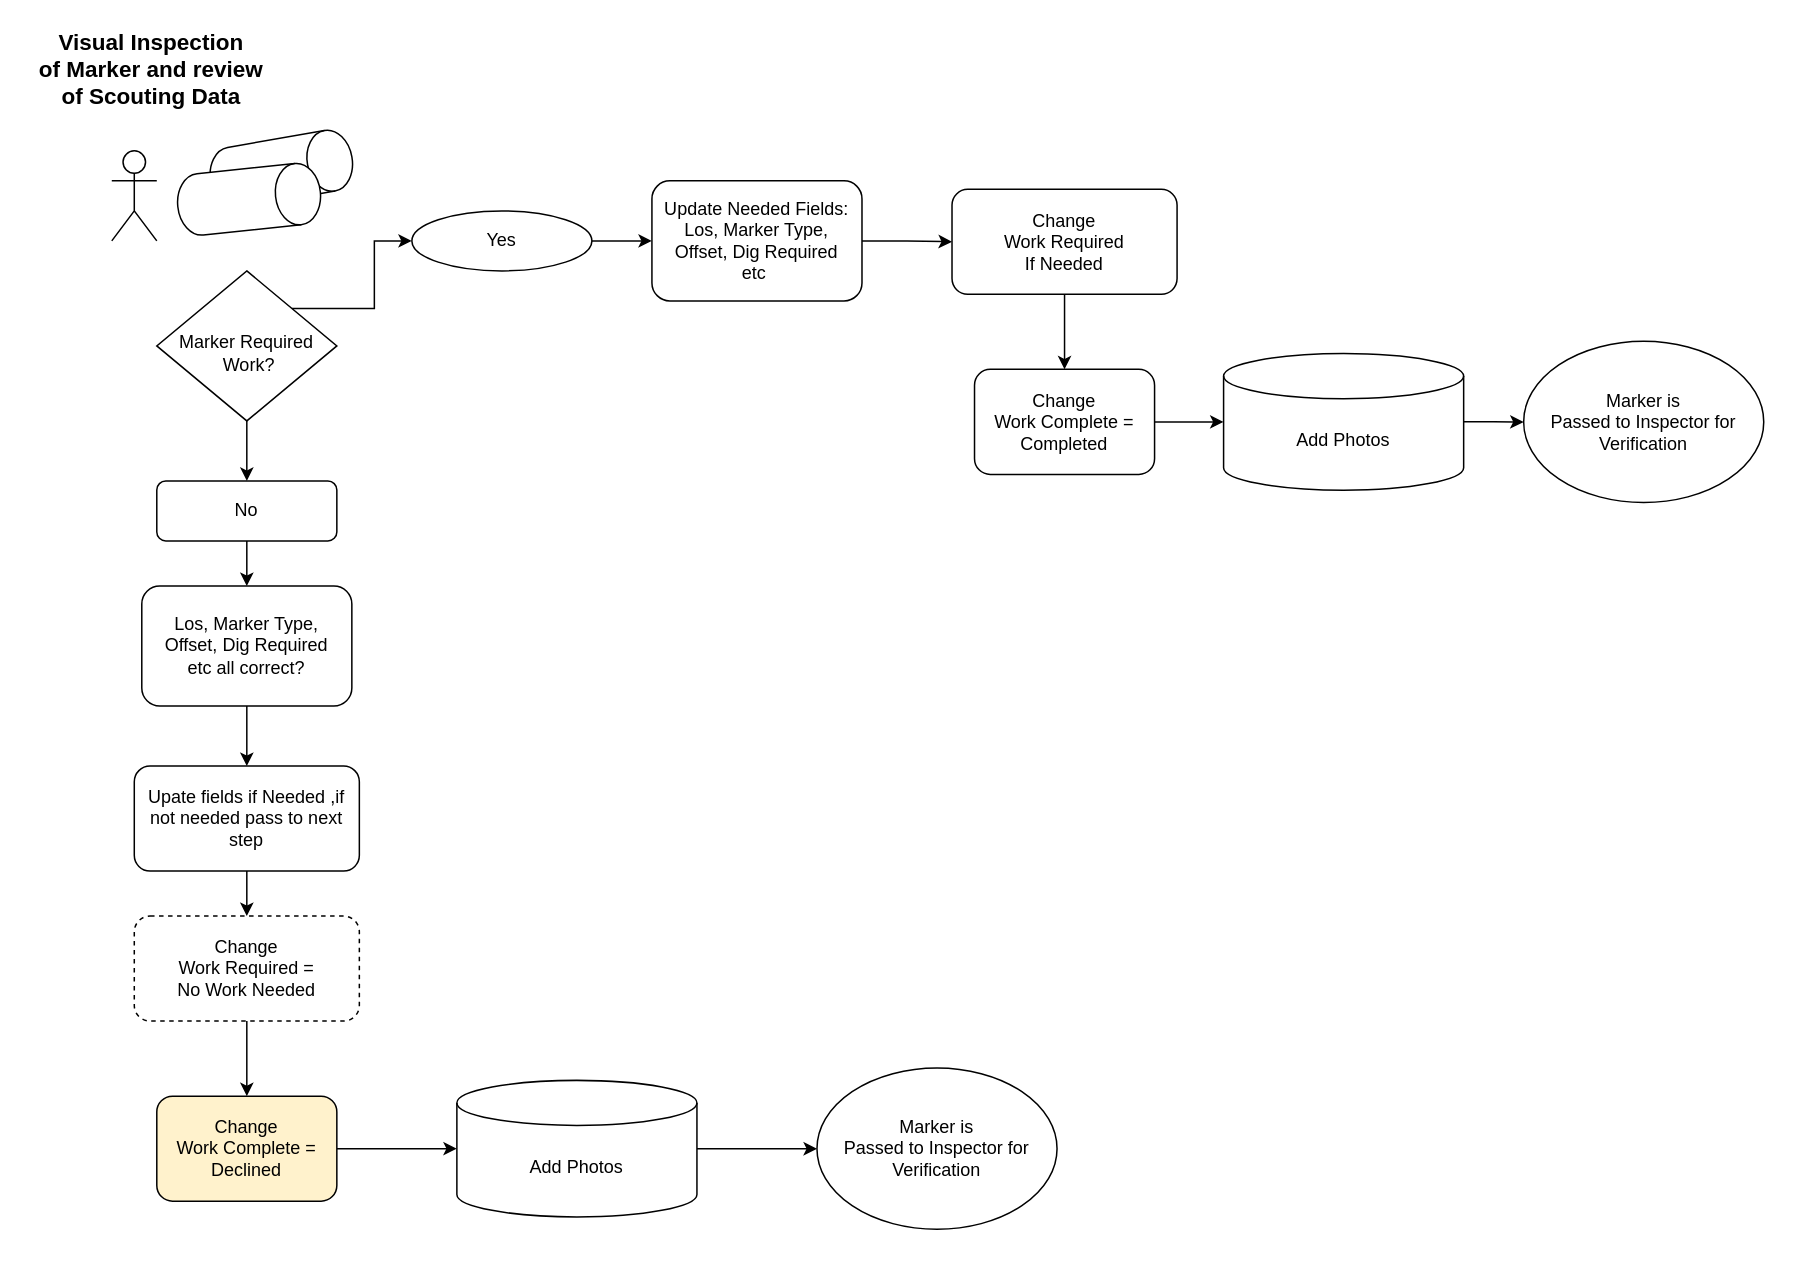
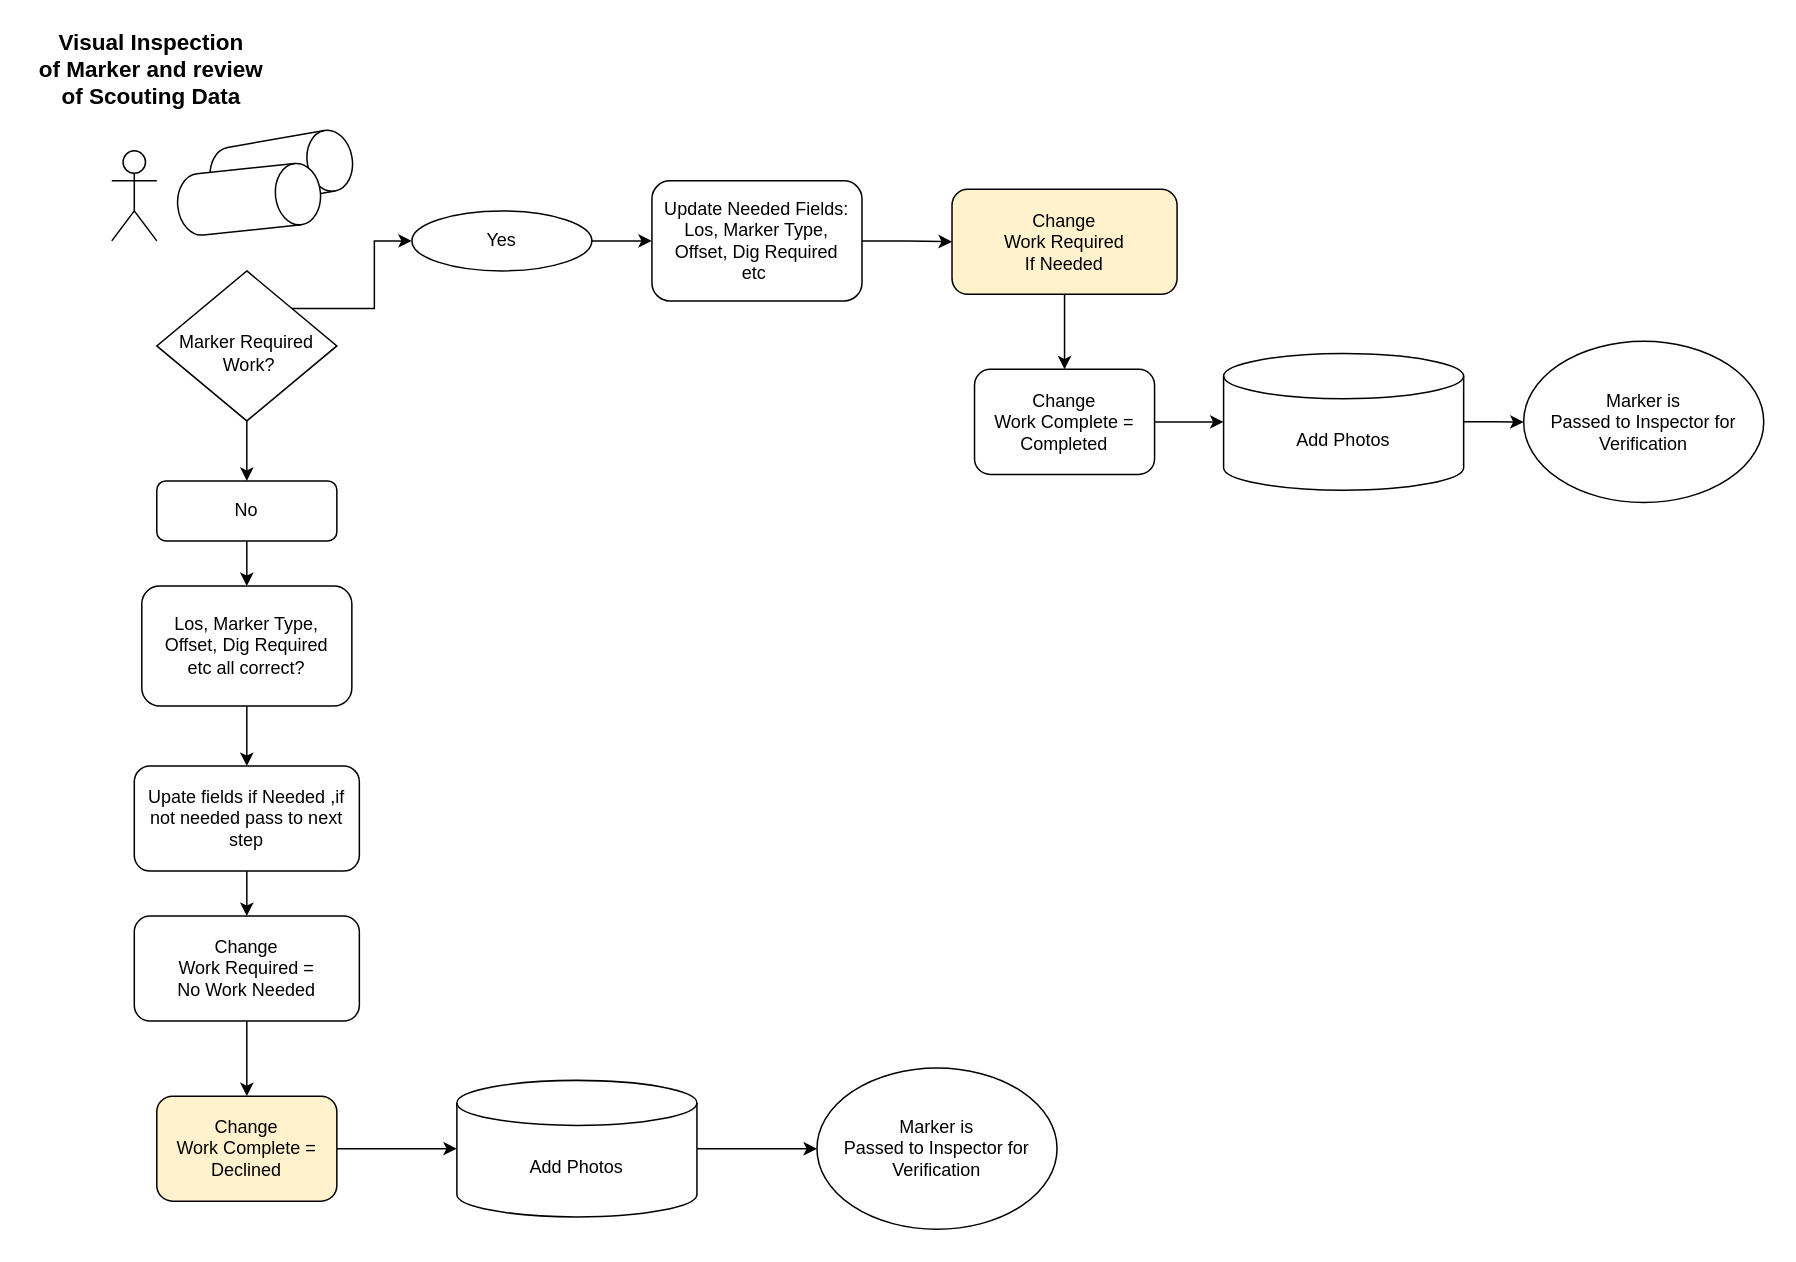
(1064, 242) -> (1064, 242)
(247, 968) -> (247, 968)
